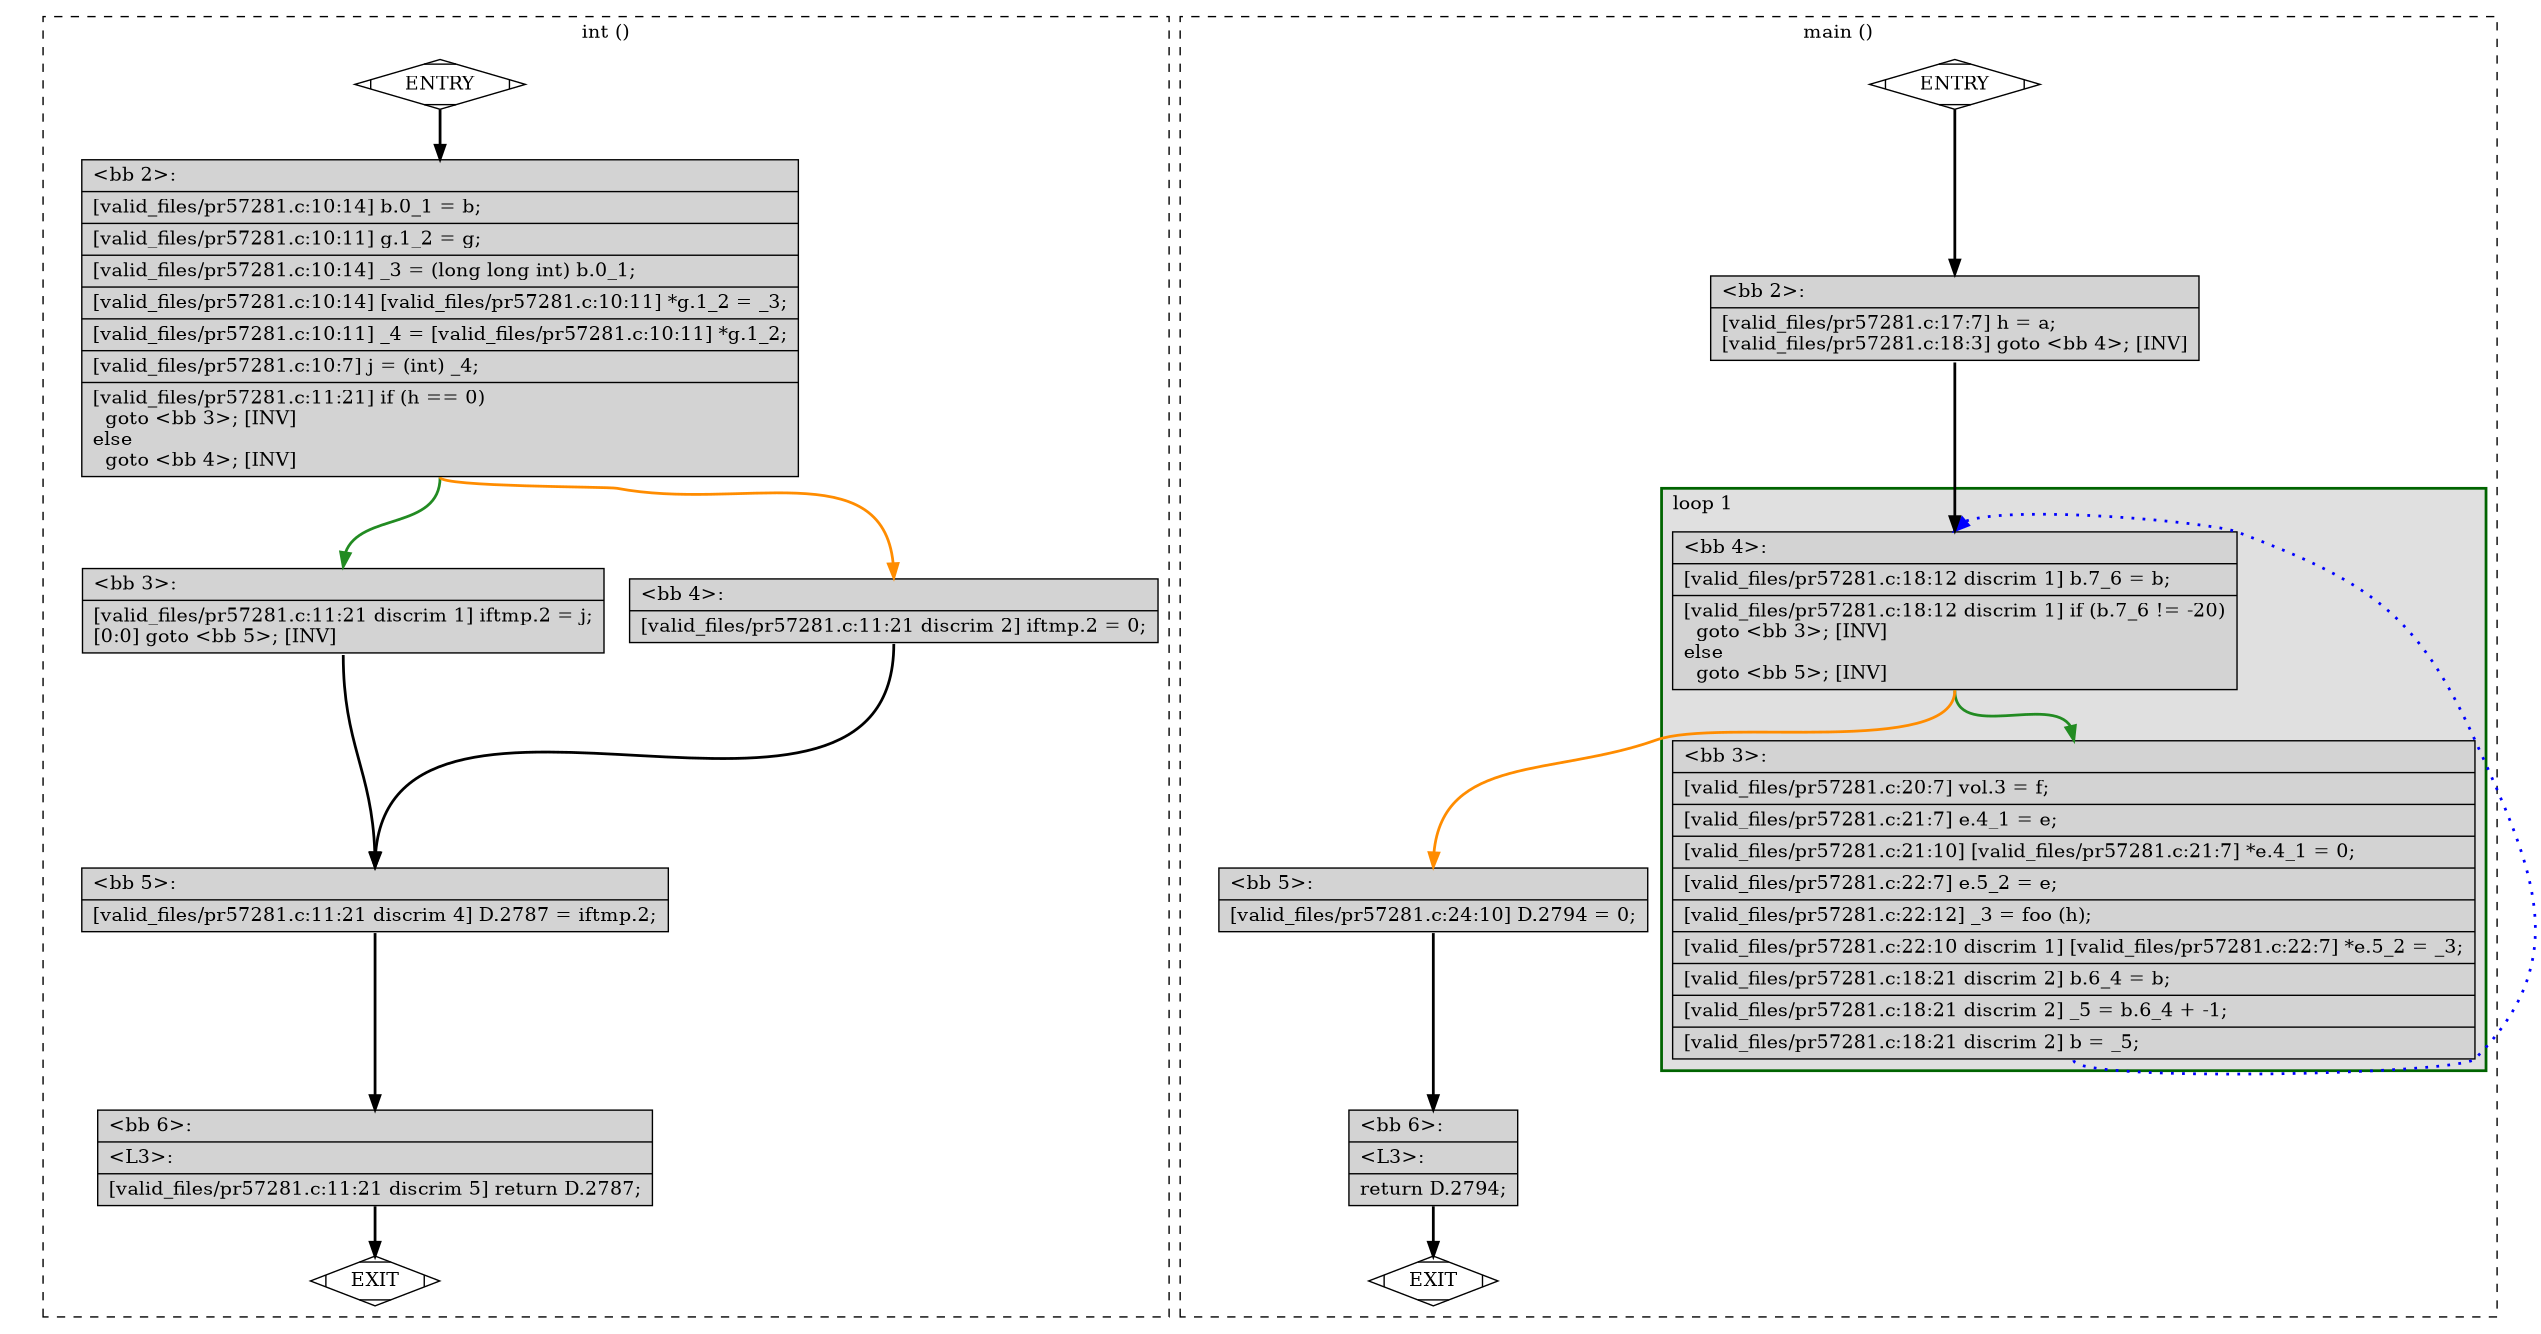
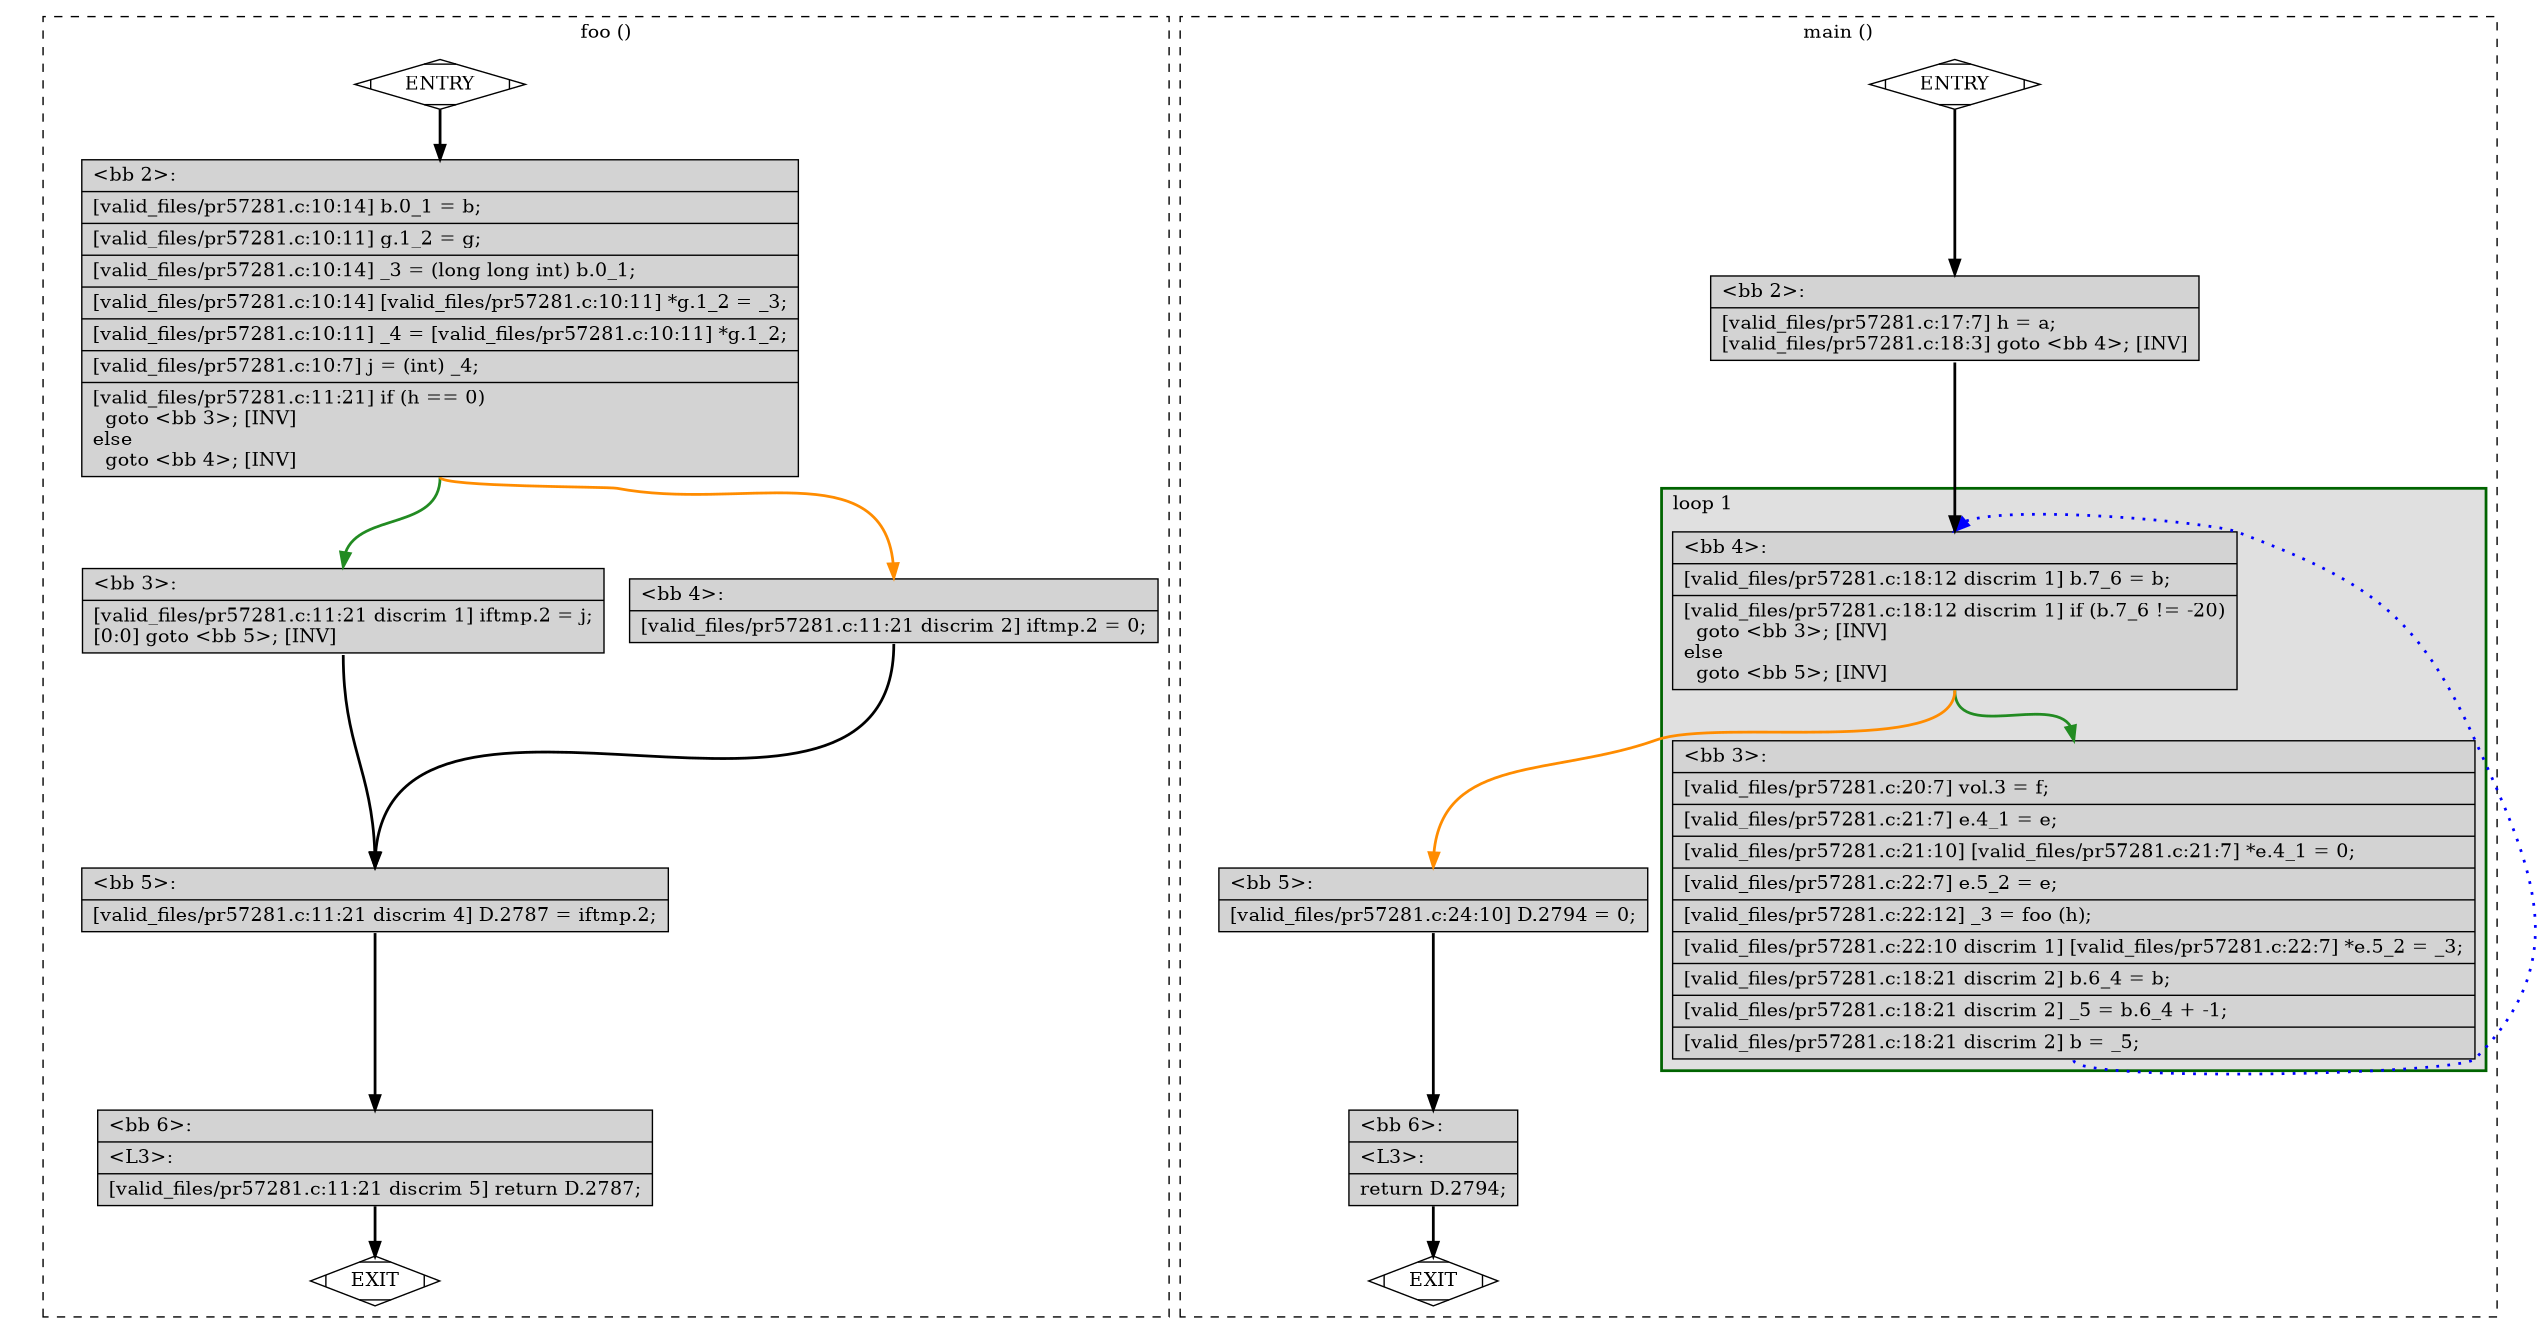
(606, 33) -> (606, 33)
